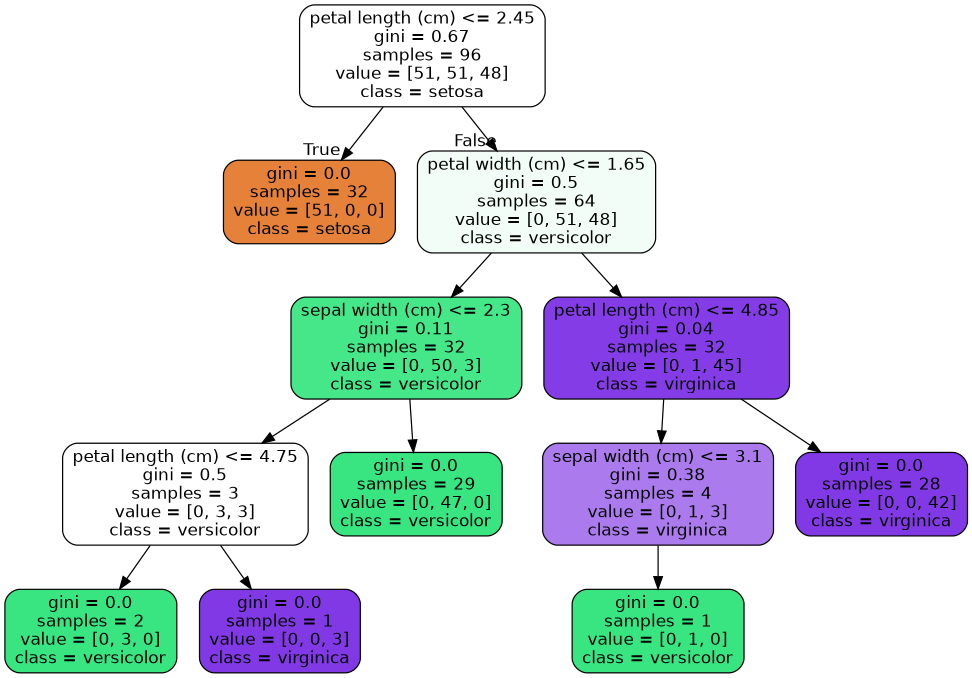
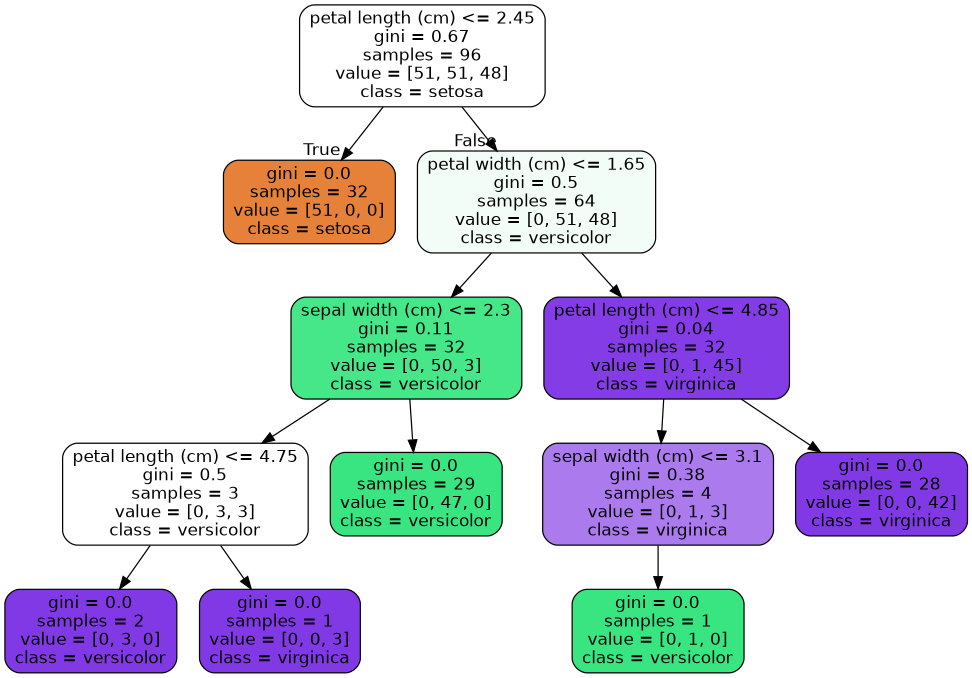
(91, 631) -> (91, 631)
